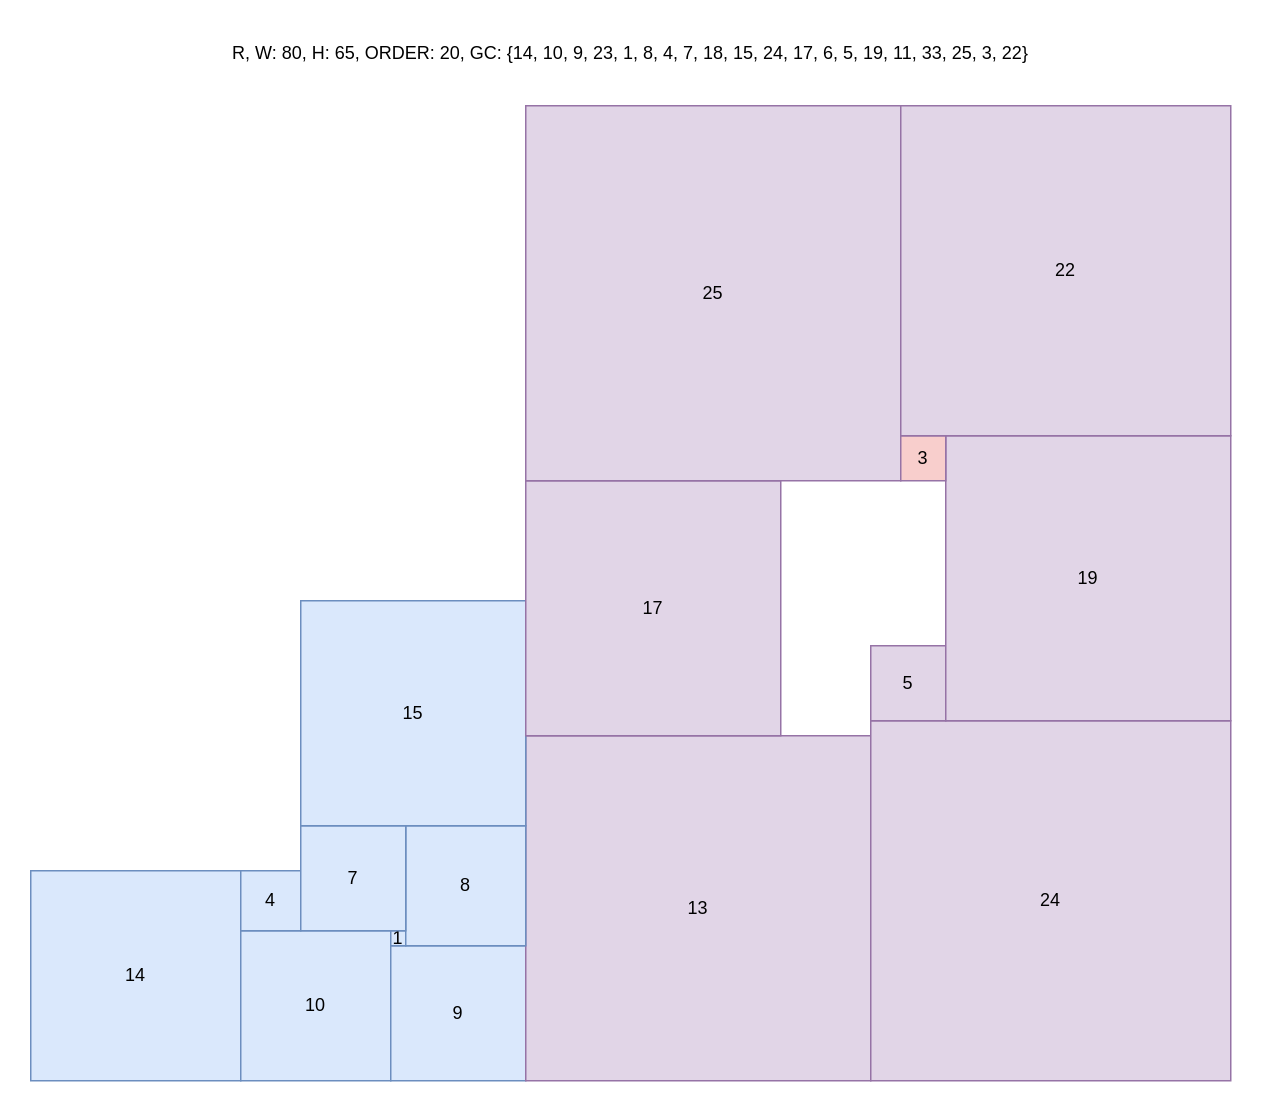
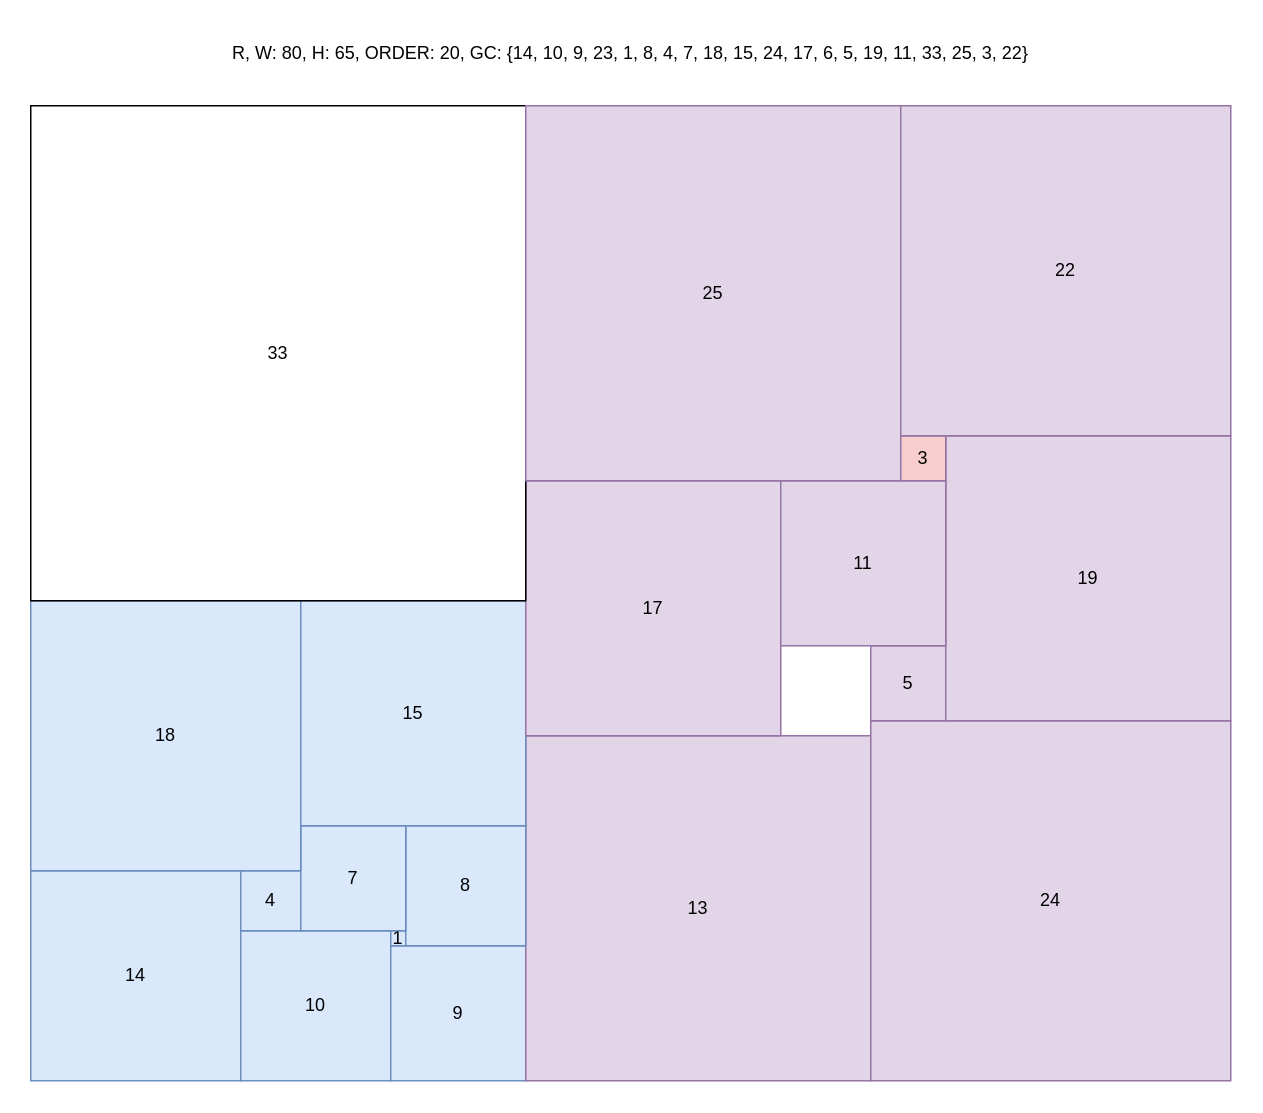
none -> (278, 353)
none -> (863, 563)
none -> (166, 736)
